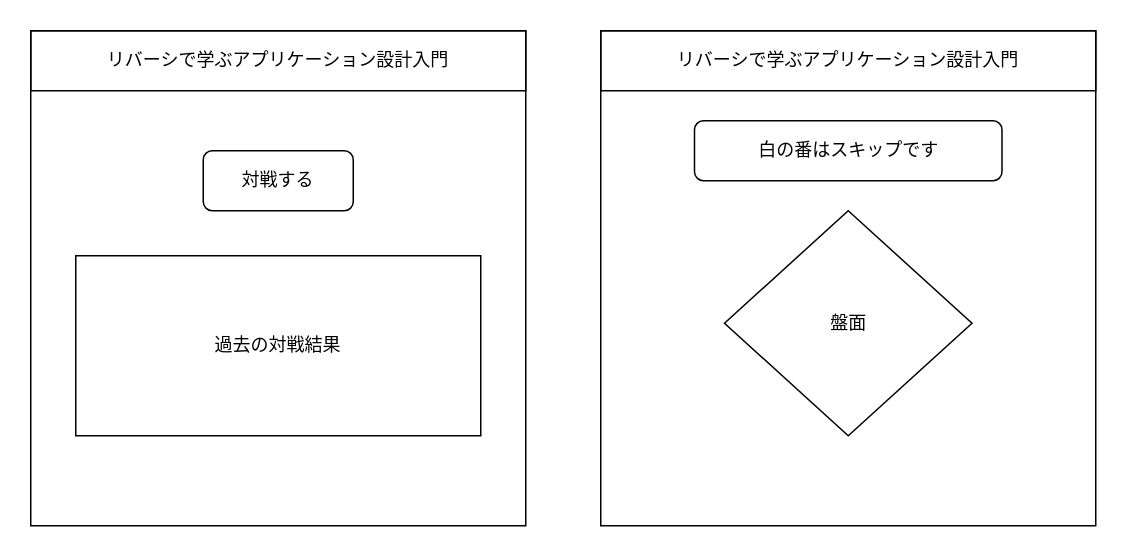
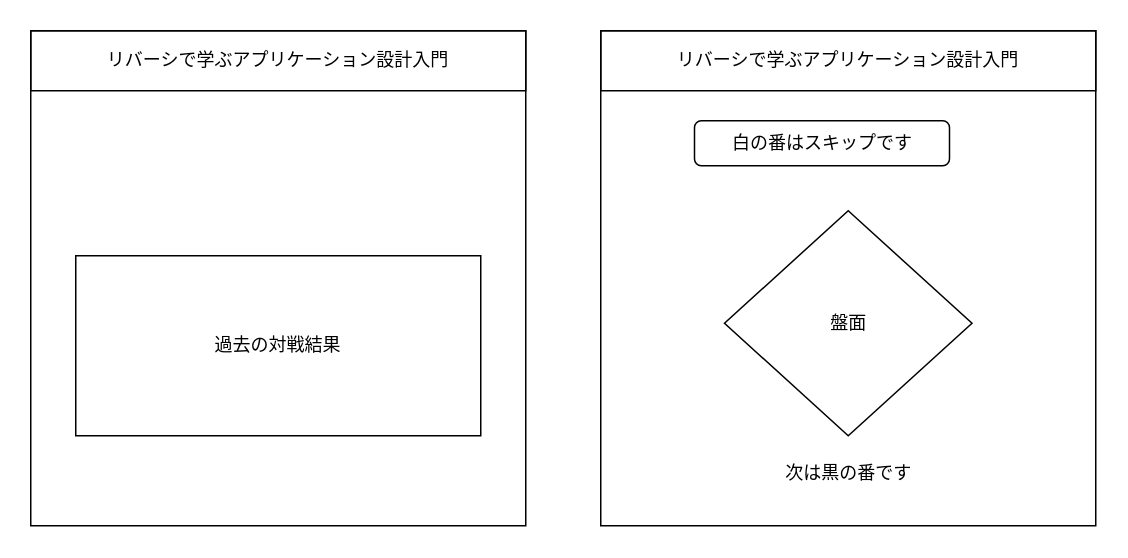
(848, 151) -> (822, 143)
(278, 181) -> none
none -> (848, 473)
